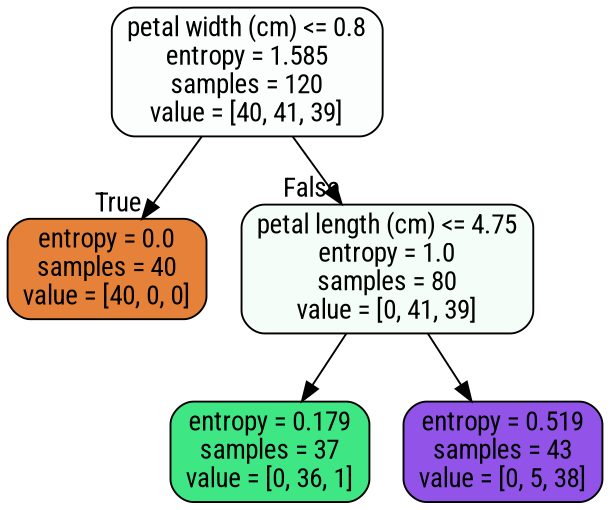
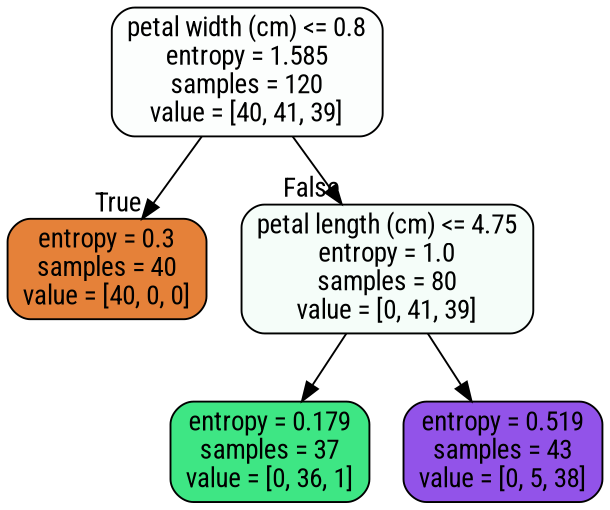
(107, 269) -> (107, 269)
